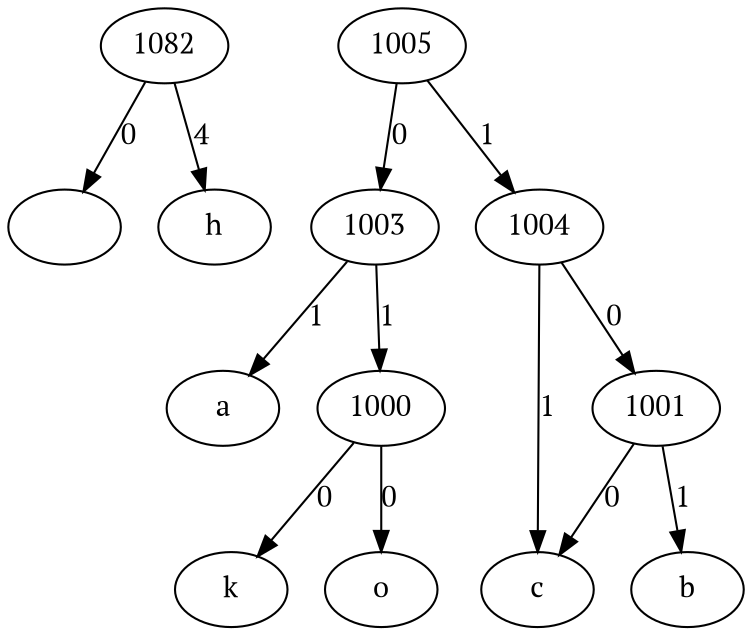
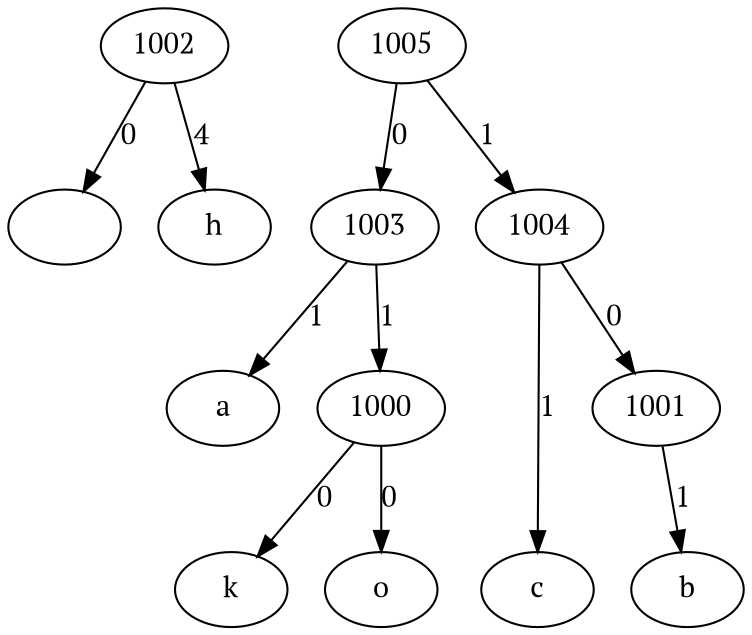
(165, 46) -> (165, 46)
(603, 491) -> none
